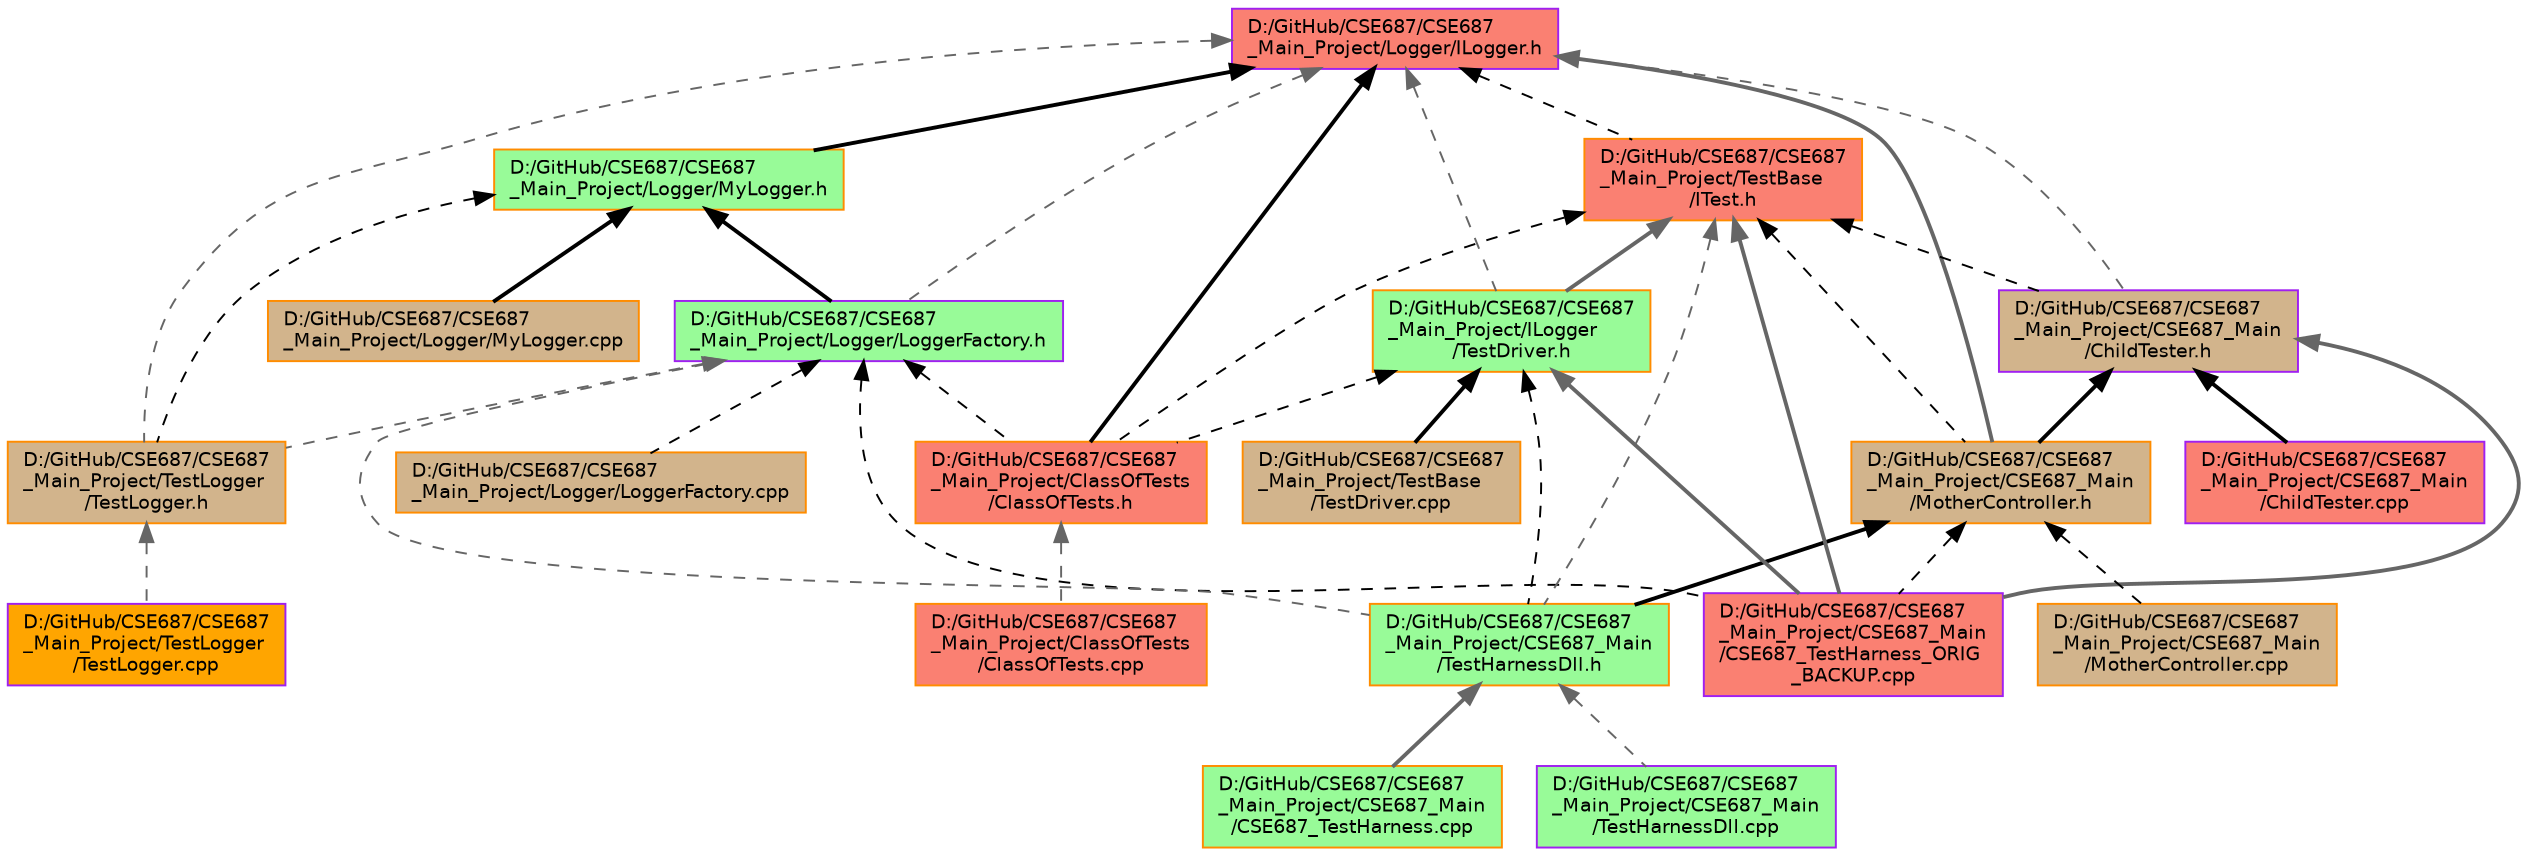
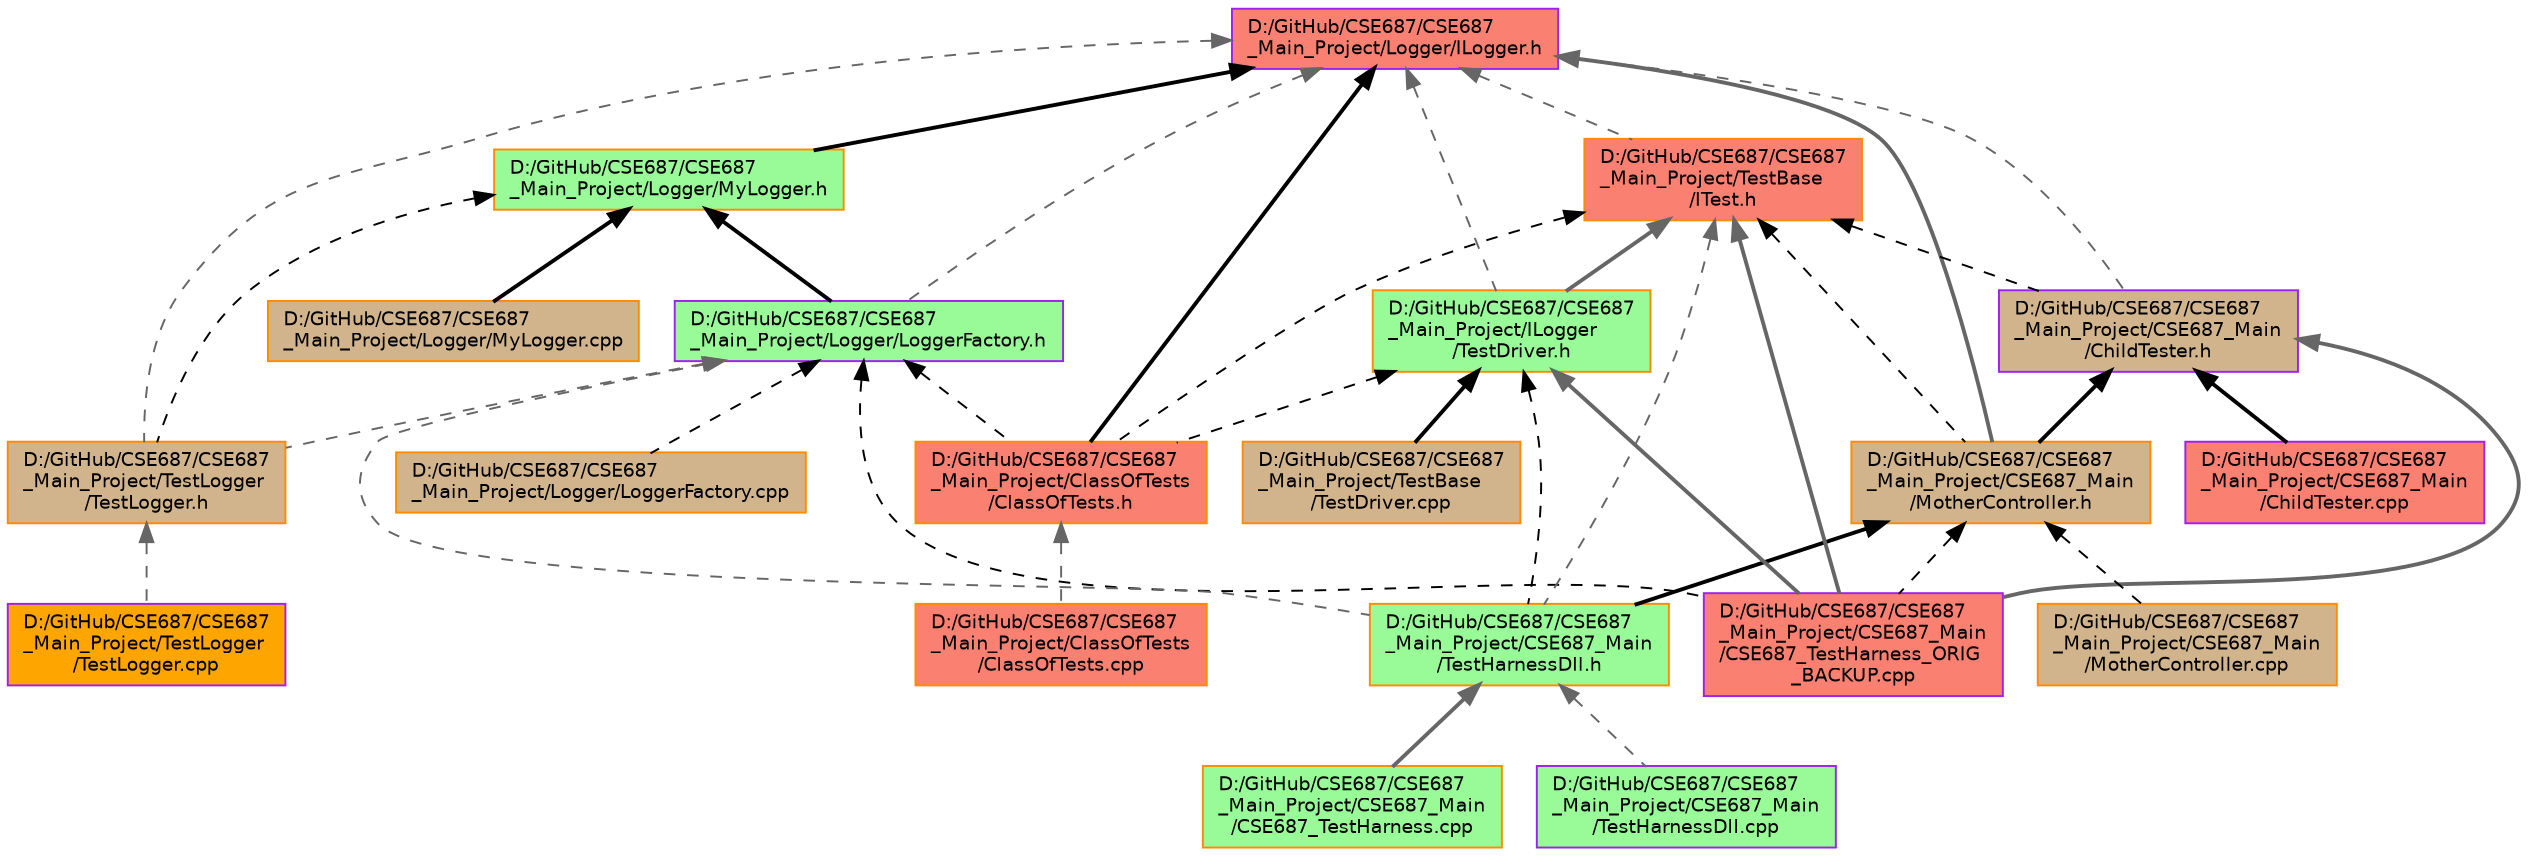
(1555, 108) -> (1555, 108)
